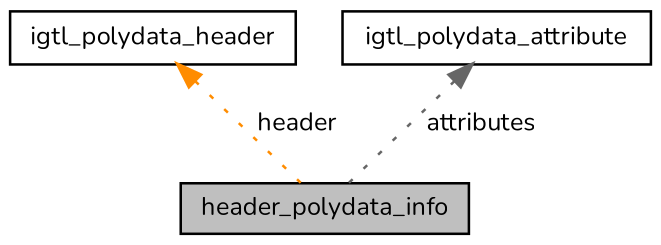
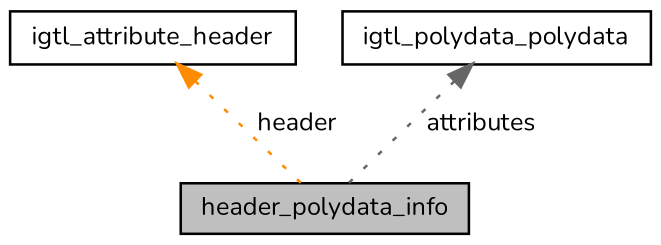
(153, 38) -> (153, 38)
(497, 38) -> (497, 38)
